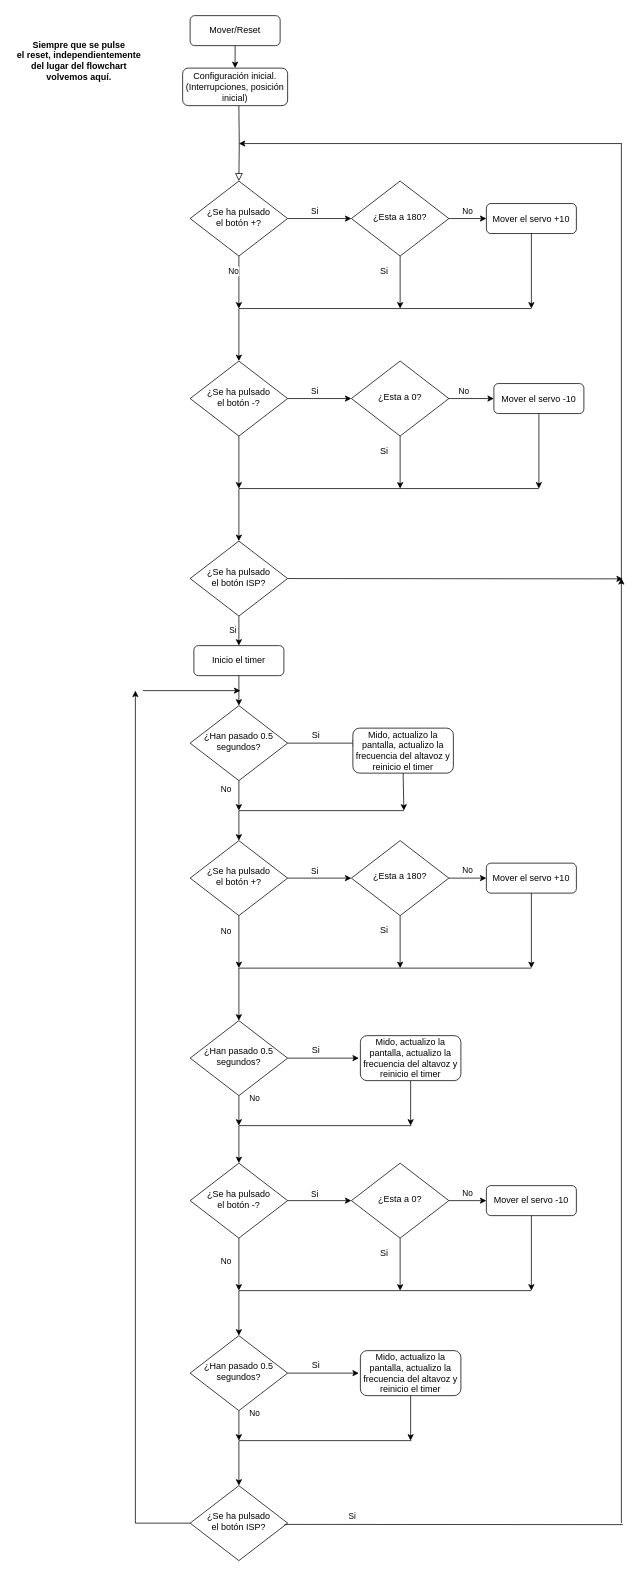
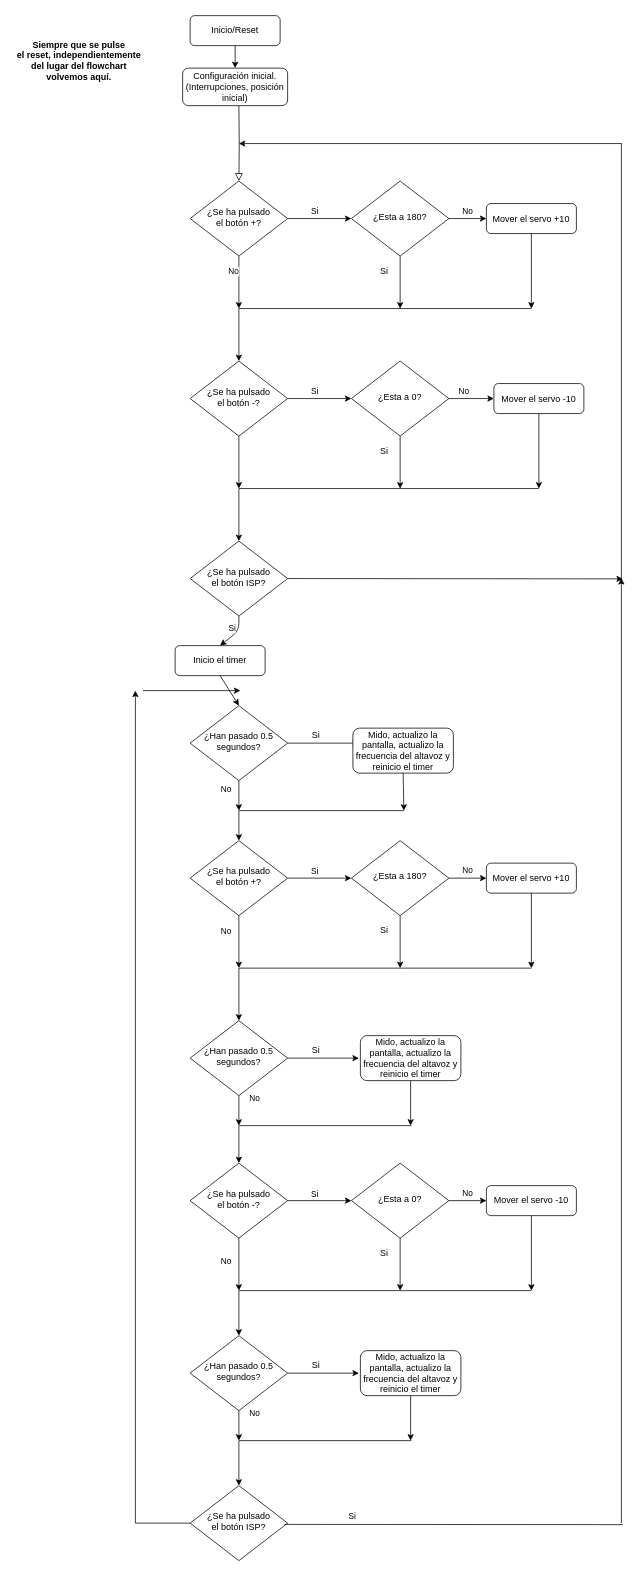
(235, 30) -> (235, 30)
(239, 660) -> (220, 660)
